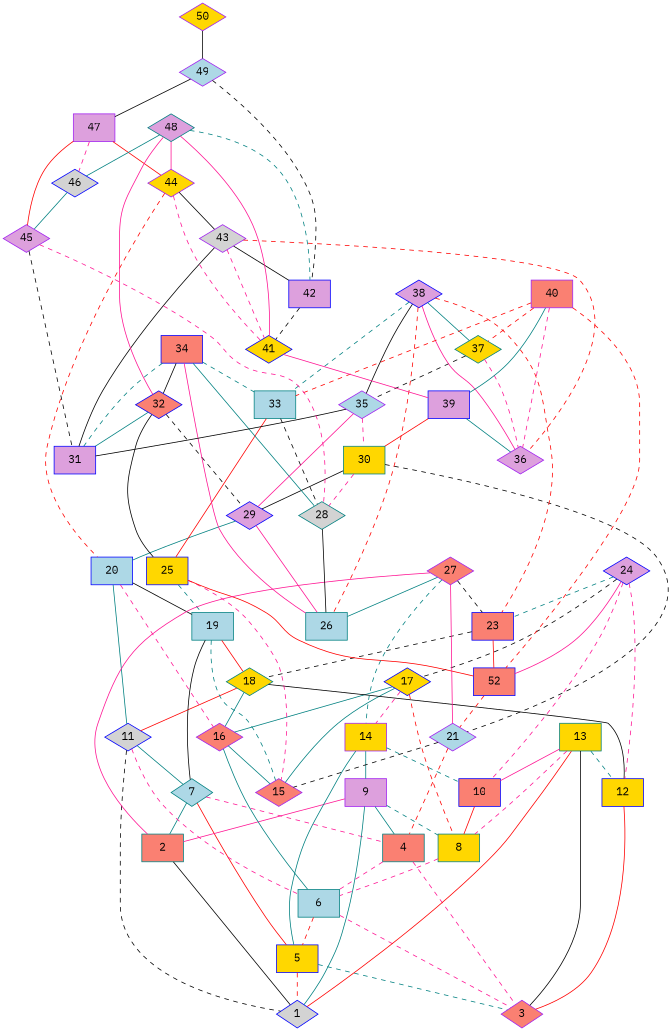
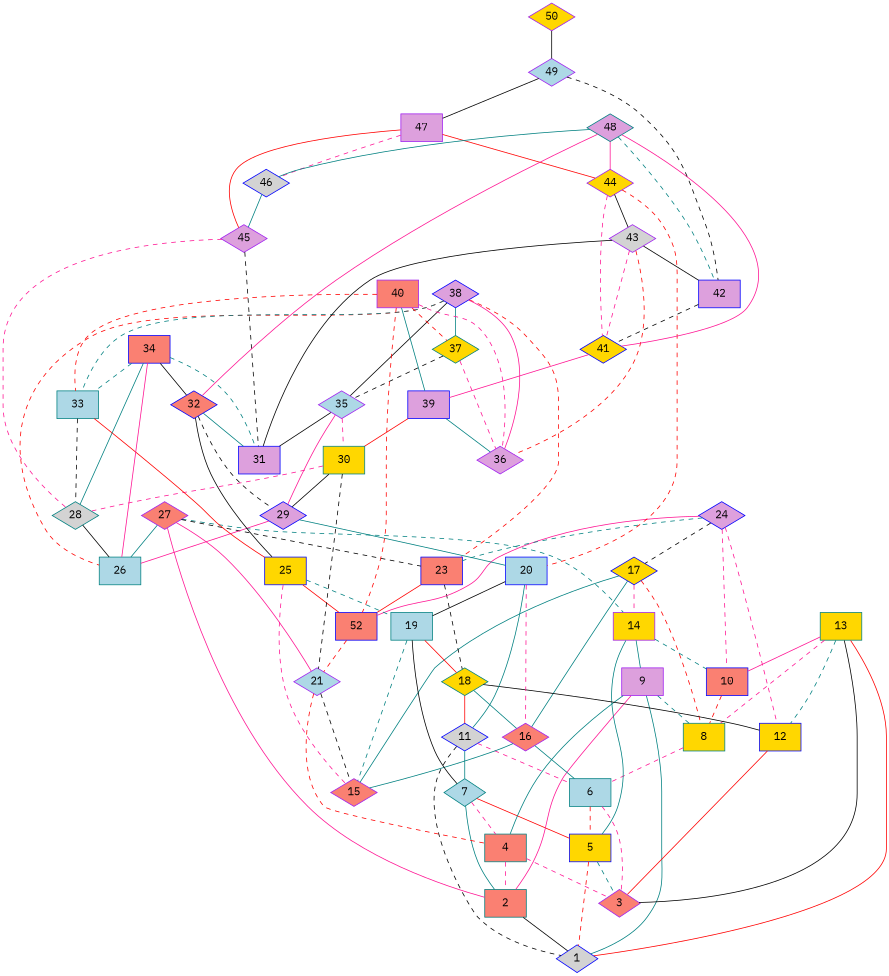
(469, 820) -> (716, 710)
(361, 876) -> (506, 876)
